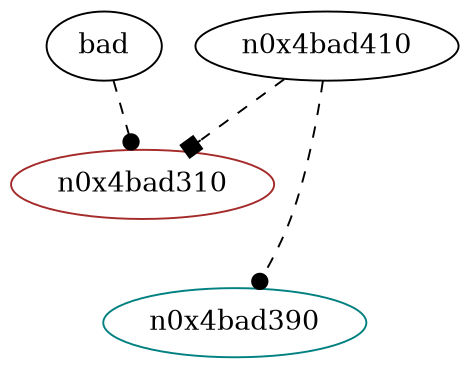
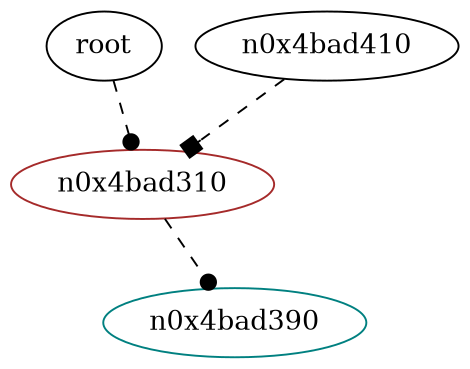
(104, 46) -> (104, 46)
(303, 181) -> (184, 247)
